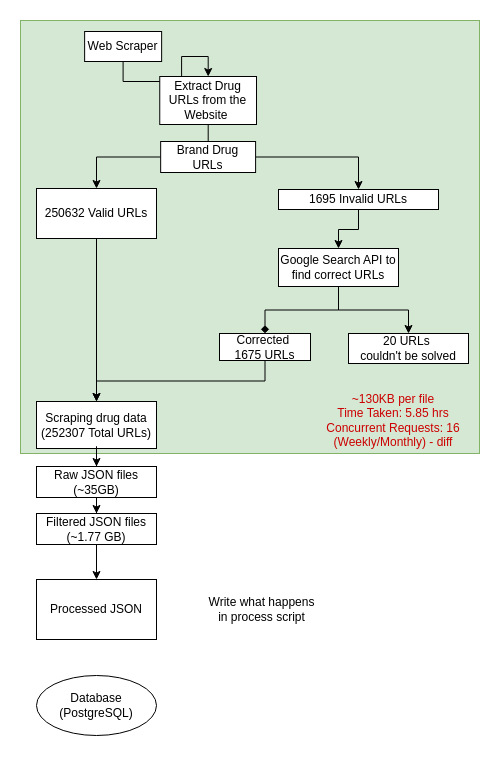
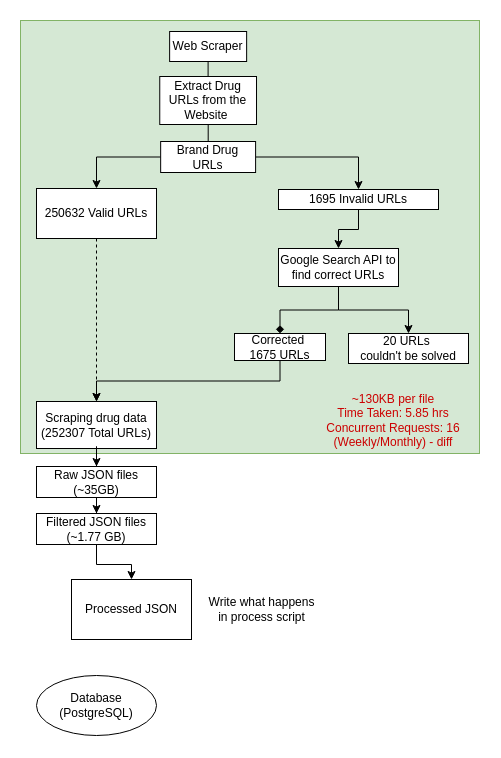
(123, 47) -> (208, 47)
(97, 309) -> (97, 309)
(265, 347) -> (280, 347)
(97, 610) -> (132, 610)
